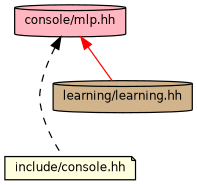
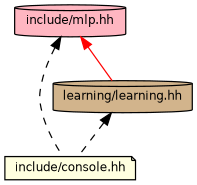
(70, 21) -> (70, 21)
none -> (91, 140)
